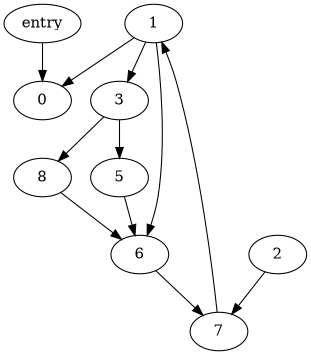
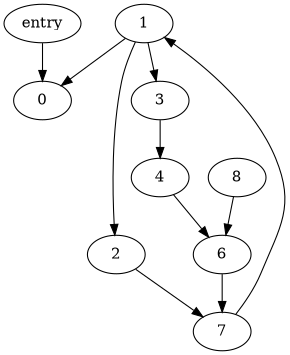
(162, 134) -> (115, 132)
(85, 135) -> none
(120, 178) -> (160, 178)
